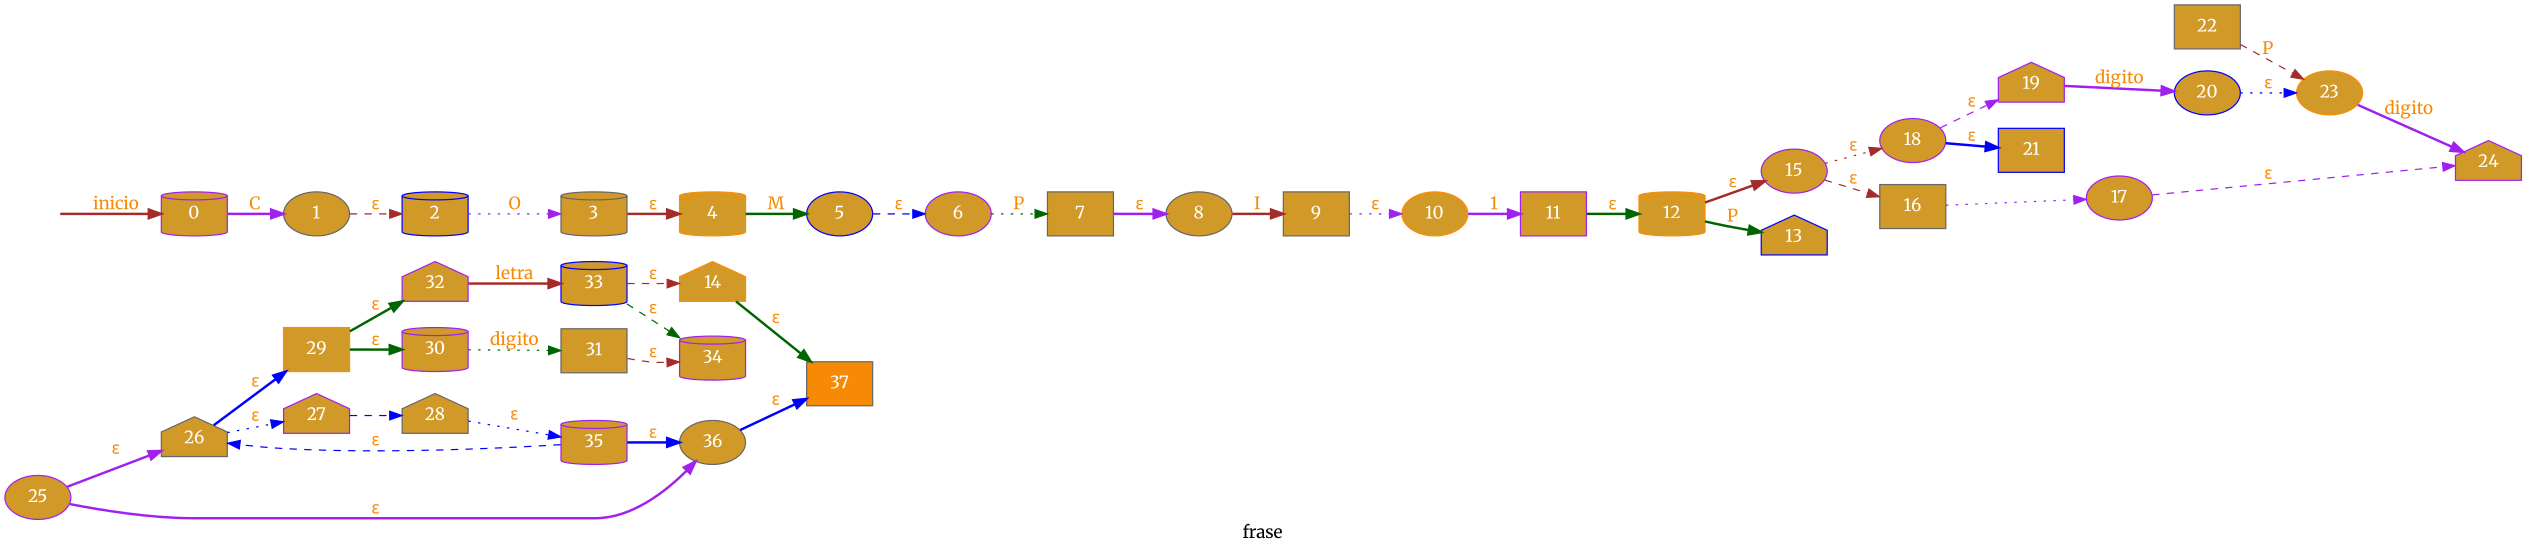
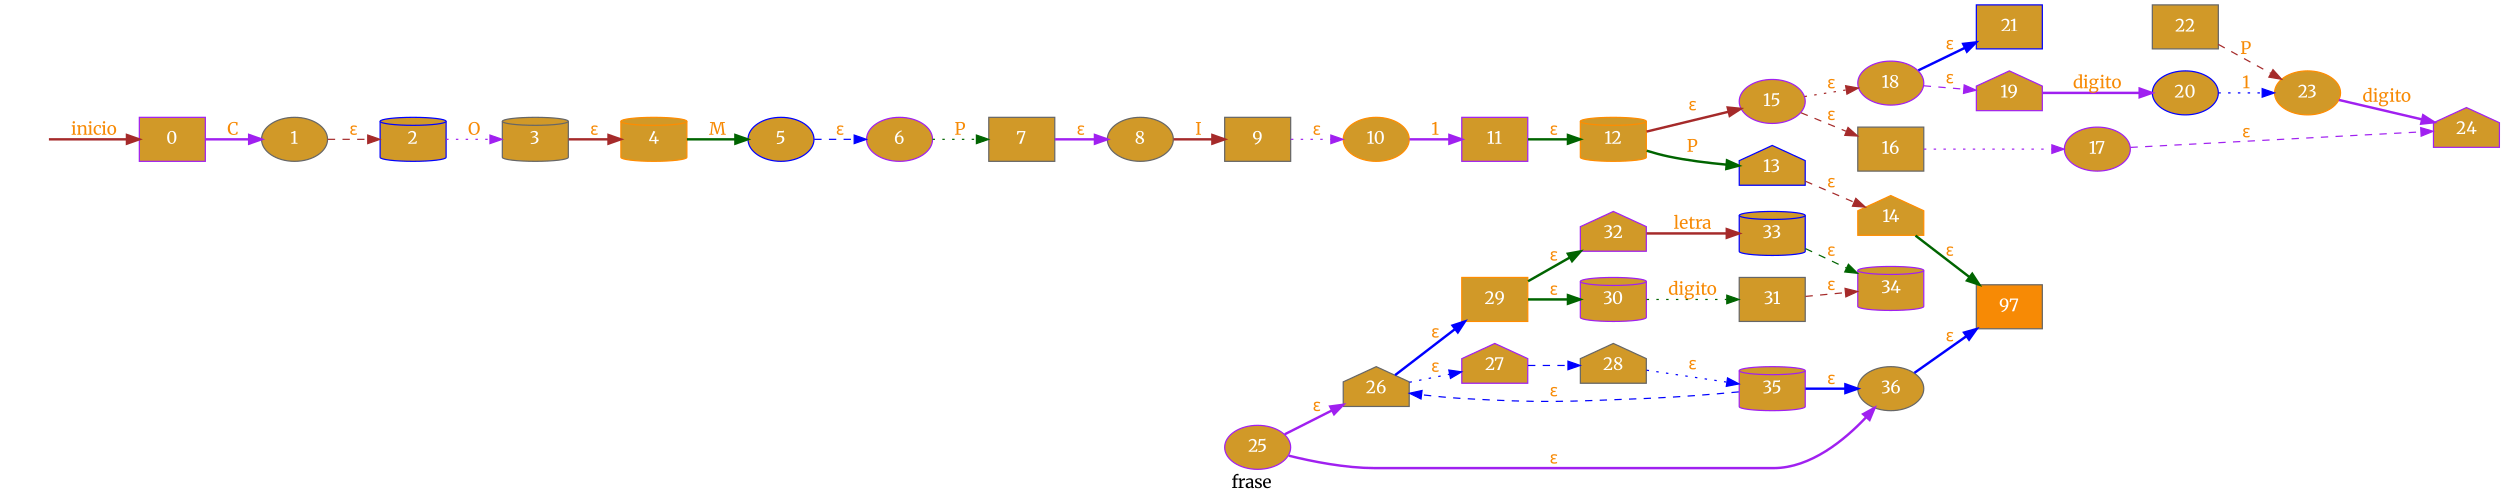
(2268, 84) -> (2246, 84)
(194, 214) -> (172, 139)
(647, 284) -> (1830, 192)
(840, 384) -> (2009, 307)
